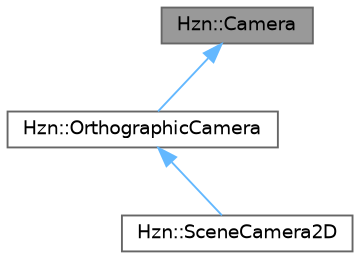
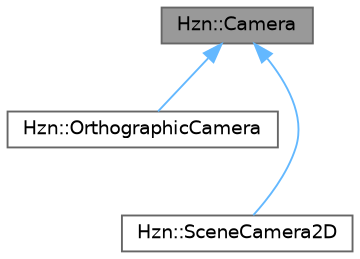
(197, 189) -> (297, 139)
